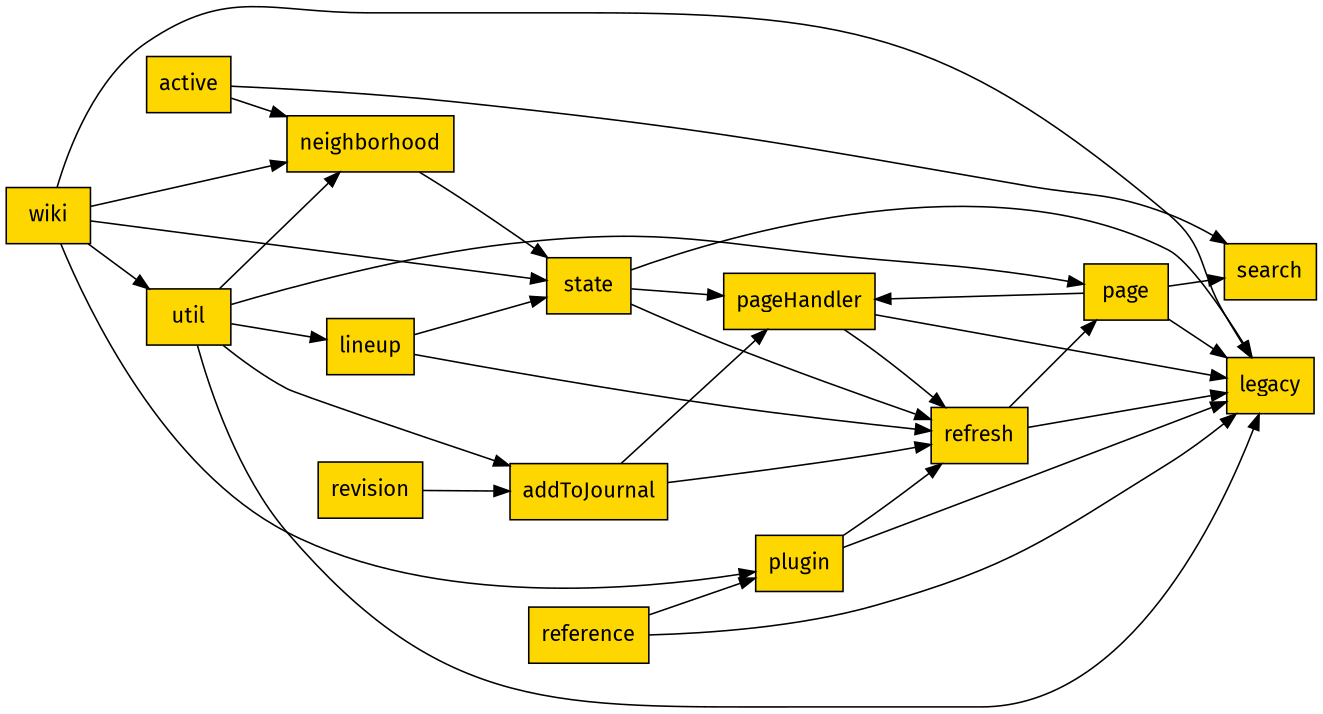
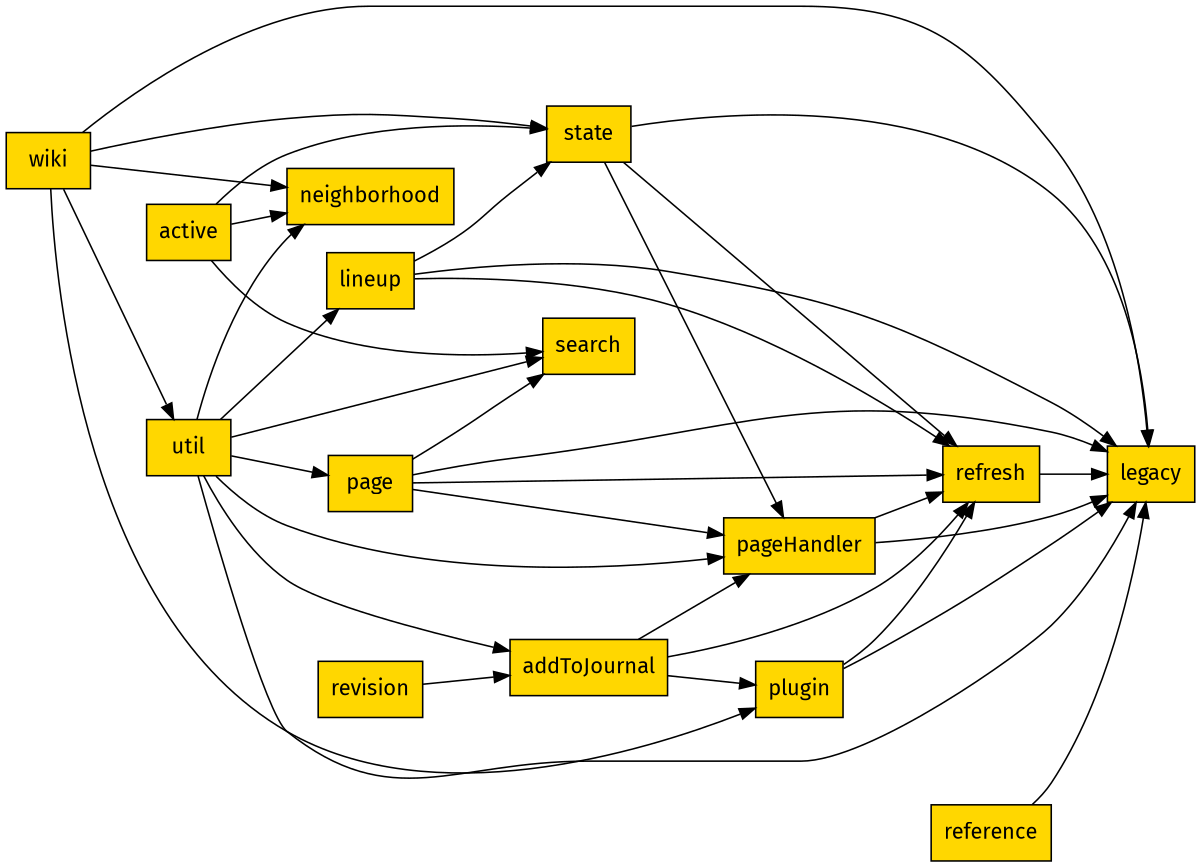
(478, 209) -> (364, 134)
none -> (756, 288)
(1047, 369) -> (670, 479)
none -> (379, 399)
none -> (452, 562)
(695, 599) -> (704, 679)
